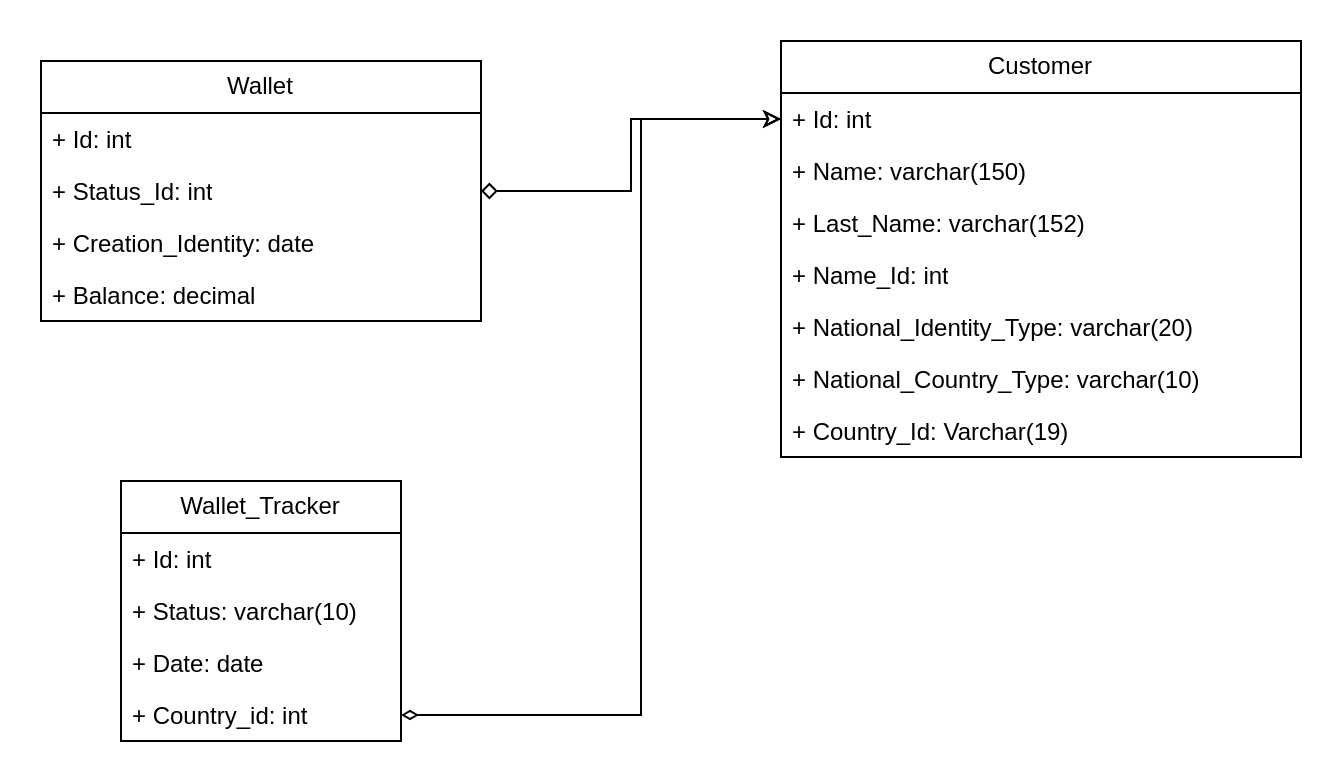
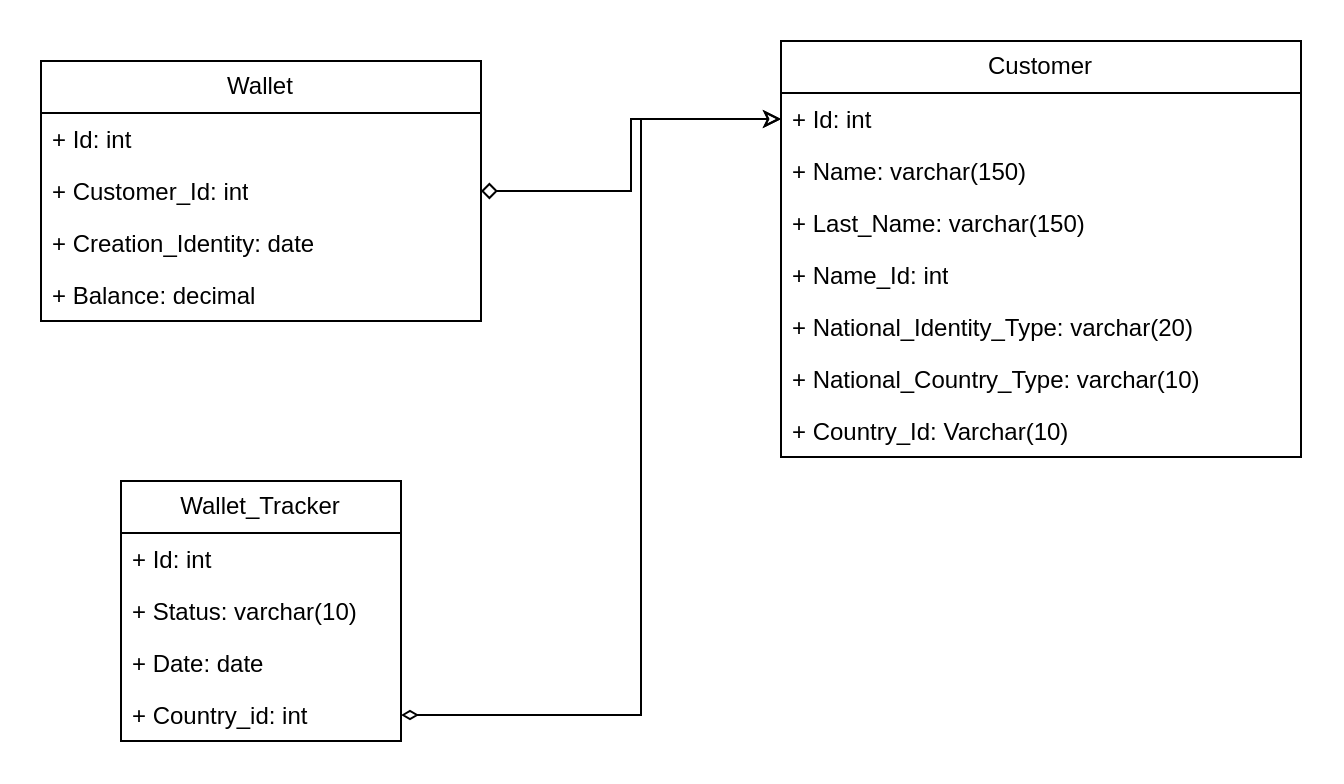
(148, 193) -> (161, 193)
(952, 225) -> (952, 225)
(952, 433) -> (952, 433)
